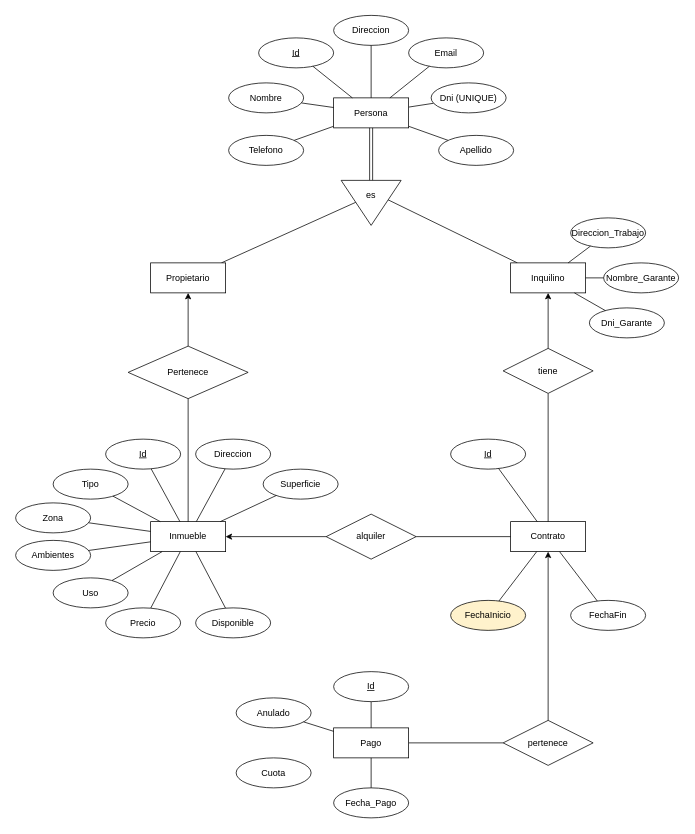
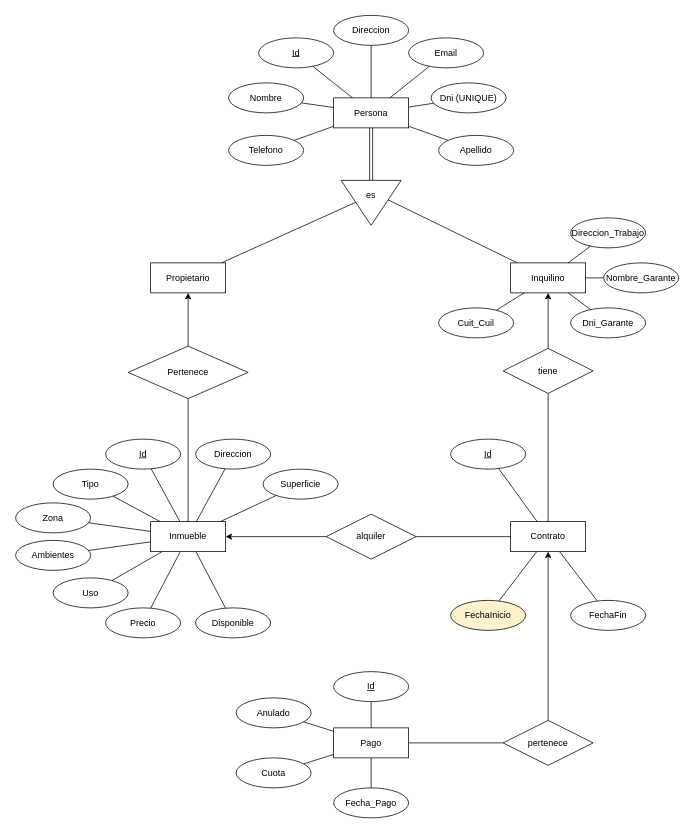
none -> (510, 302)
none -> (476, 323)
(627, 323) -> (608, 323)
none -> (318, 759)
